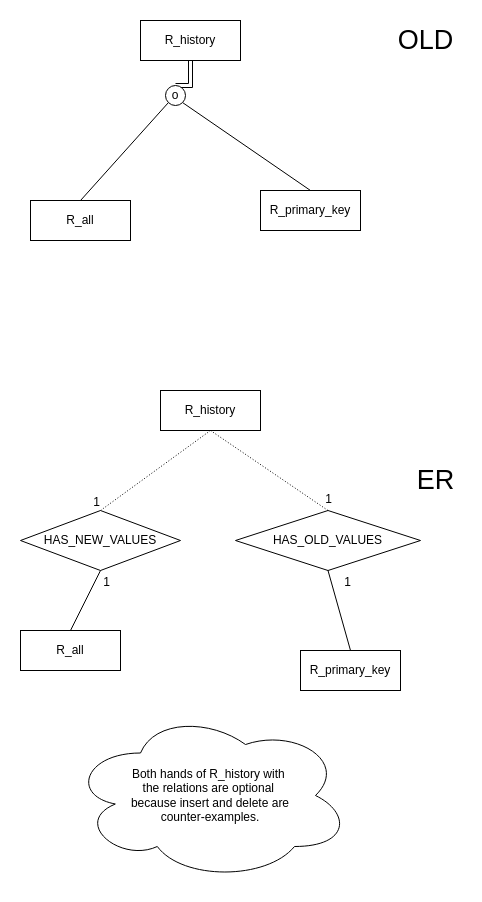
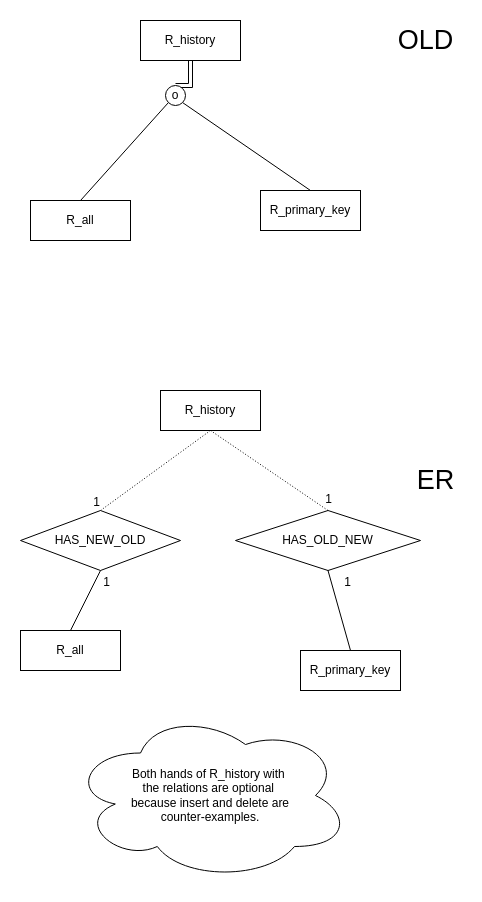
(101, 541) -> (101, 541)
(328, 541) -> (328, 541)
